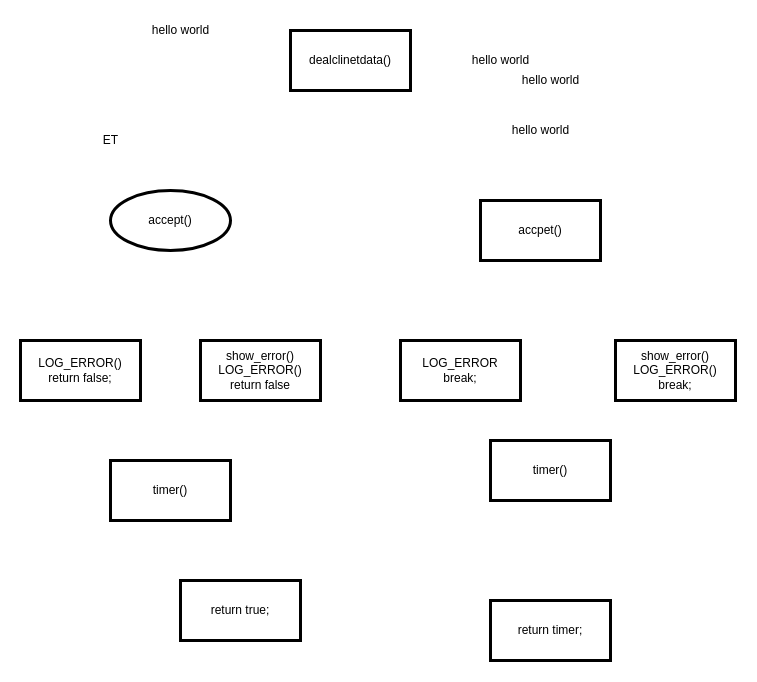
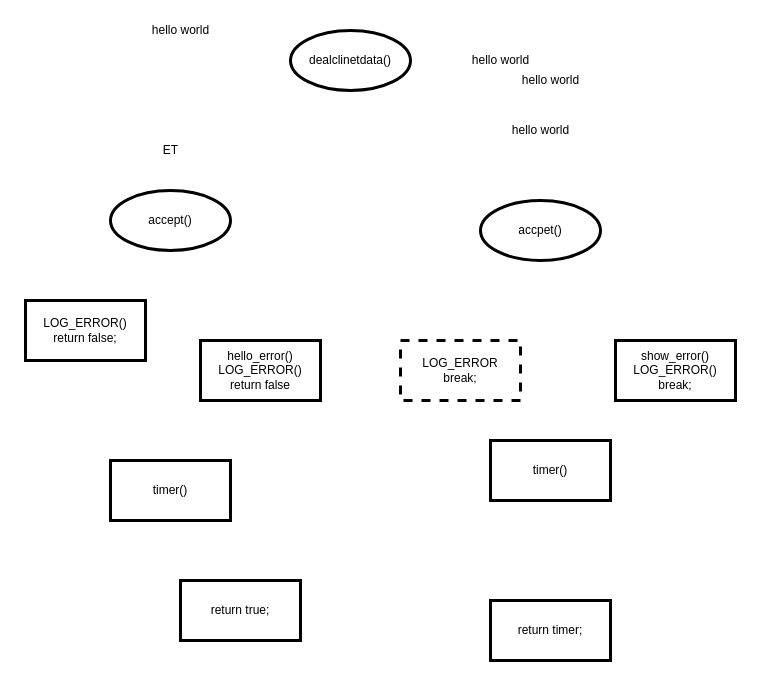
(351, 61) -> (351, 61)
(111, 141) -> (171, 151)
(541, 231) -> (541, 231)
(81, 371) -> (86, 331)
(261, 371) -> (261, 371)
(461, 371) -> (461, 371)
